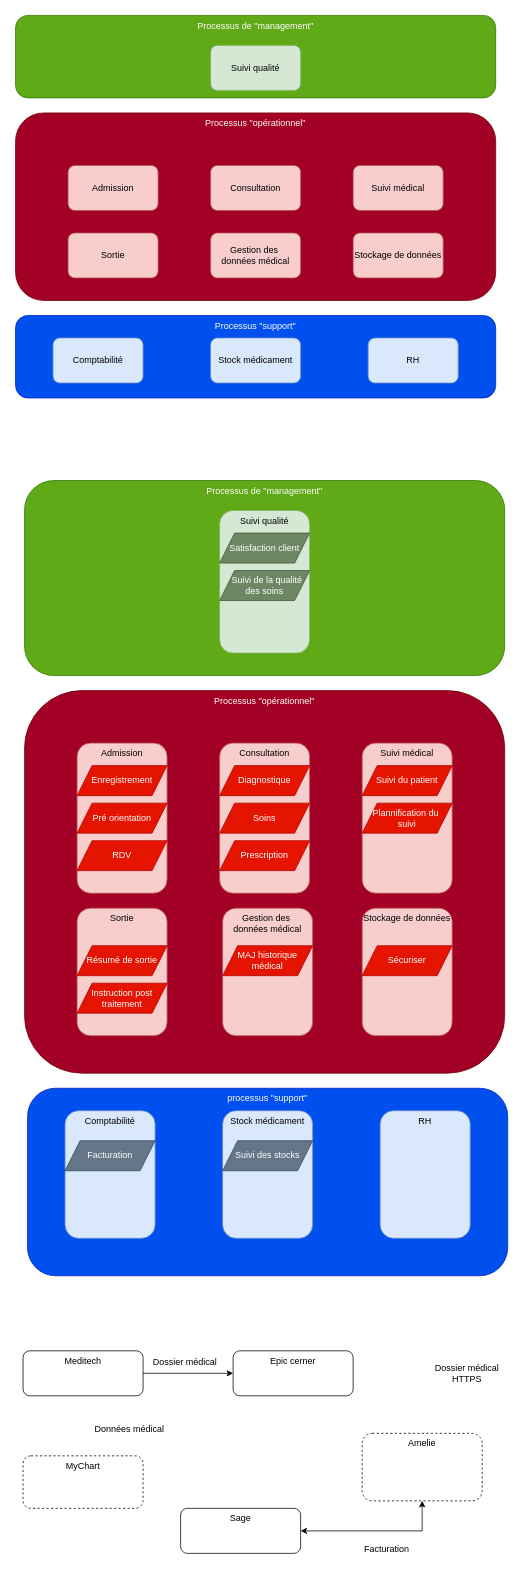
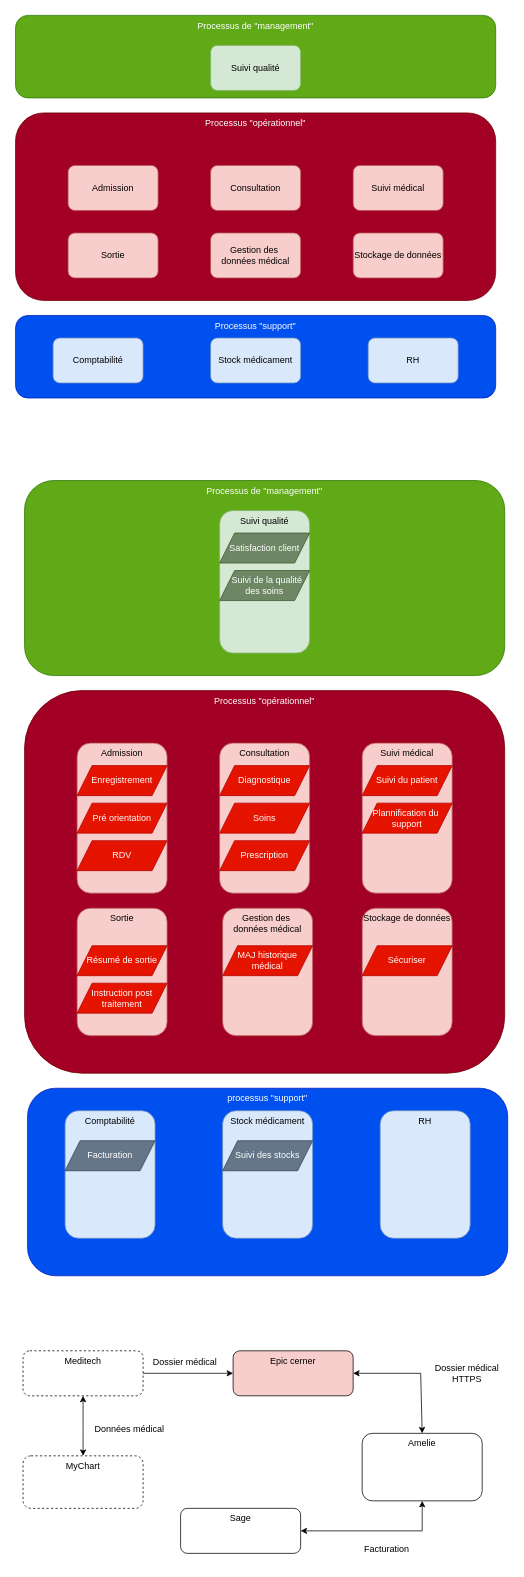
(407, 818) -> (407, 818)
(83, 1373) -> (83, 1373)
(293, 1373) -> (293, 1373)
none -> (393, 1373)
none -> (83, 1450)
(422, 1467) -> (422, 1467)
